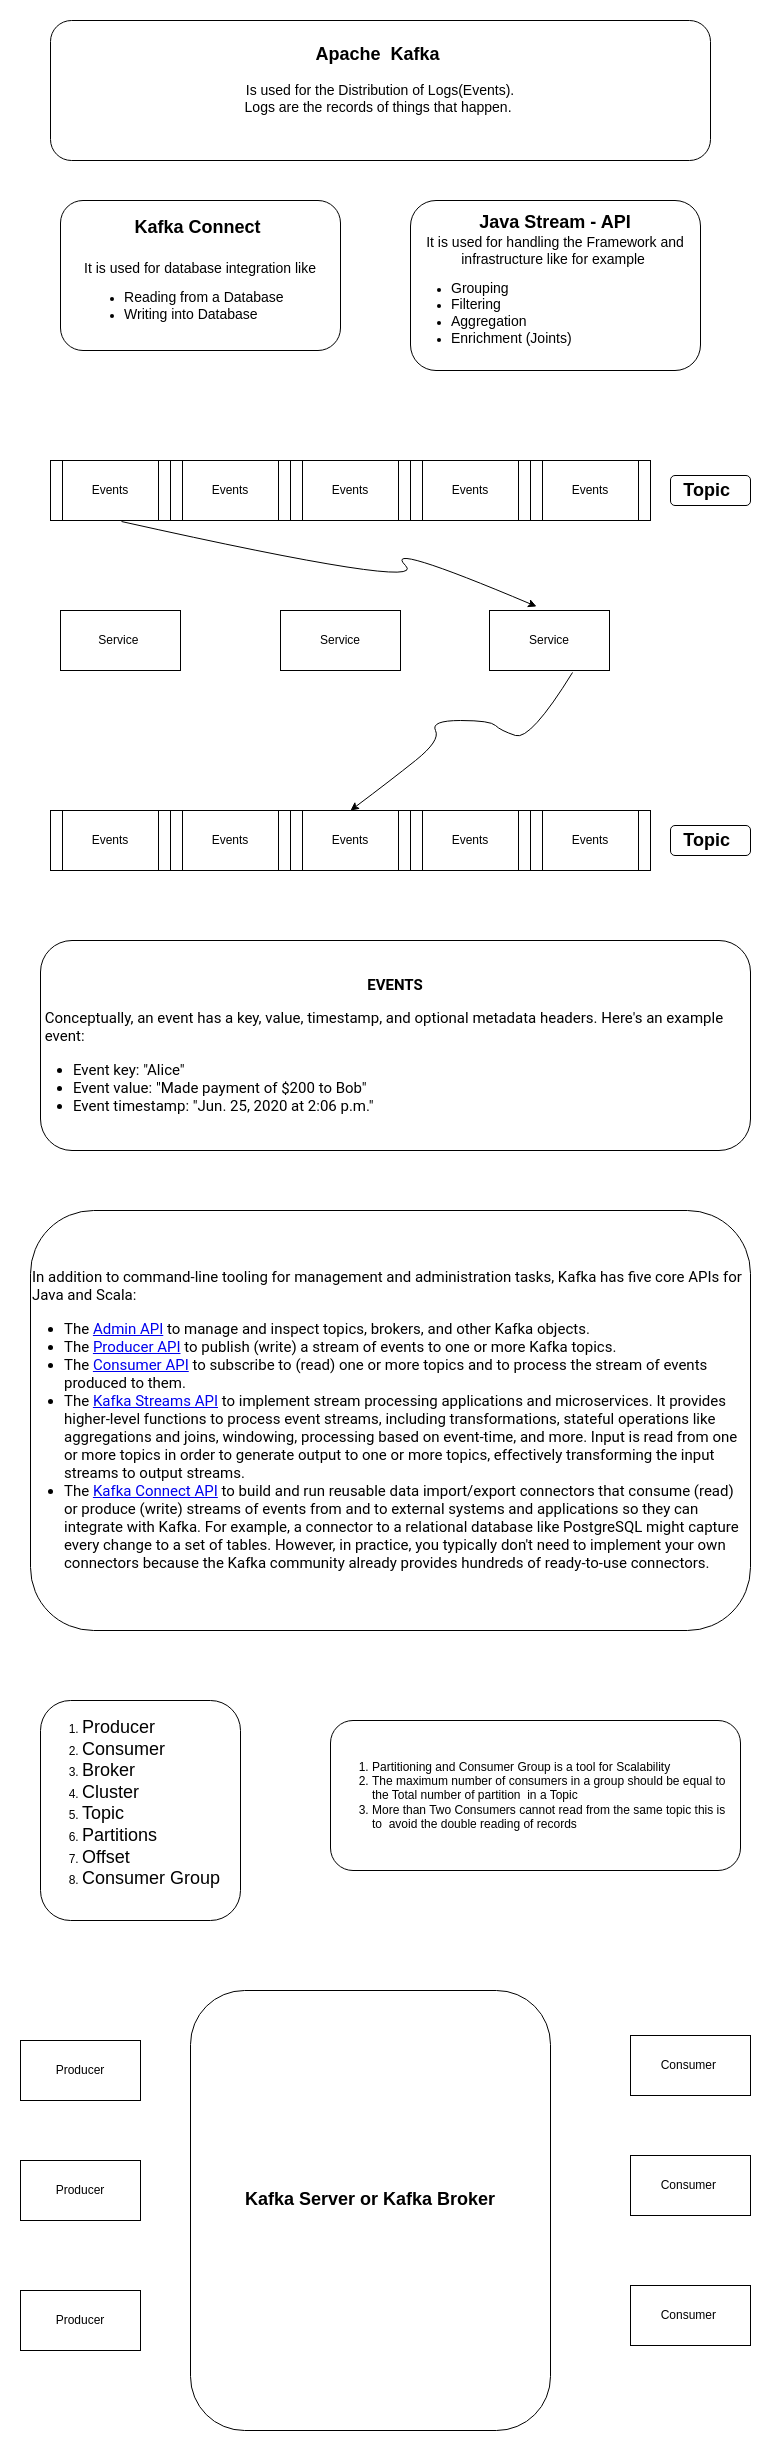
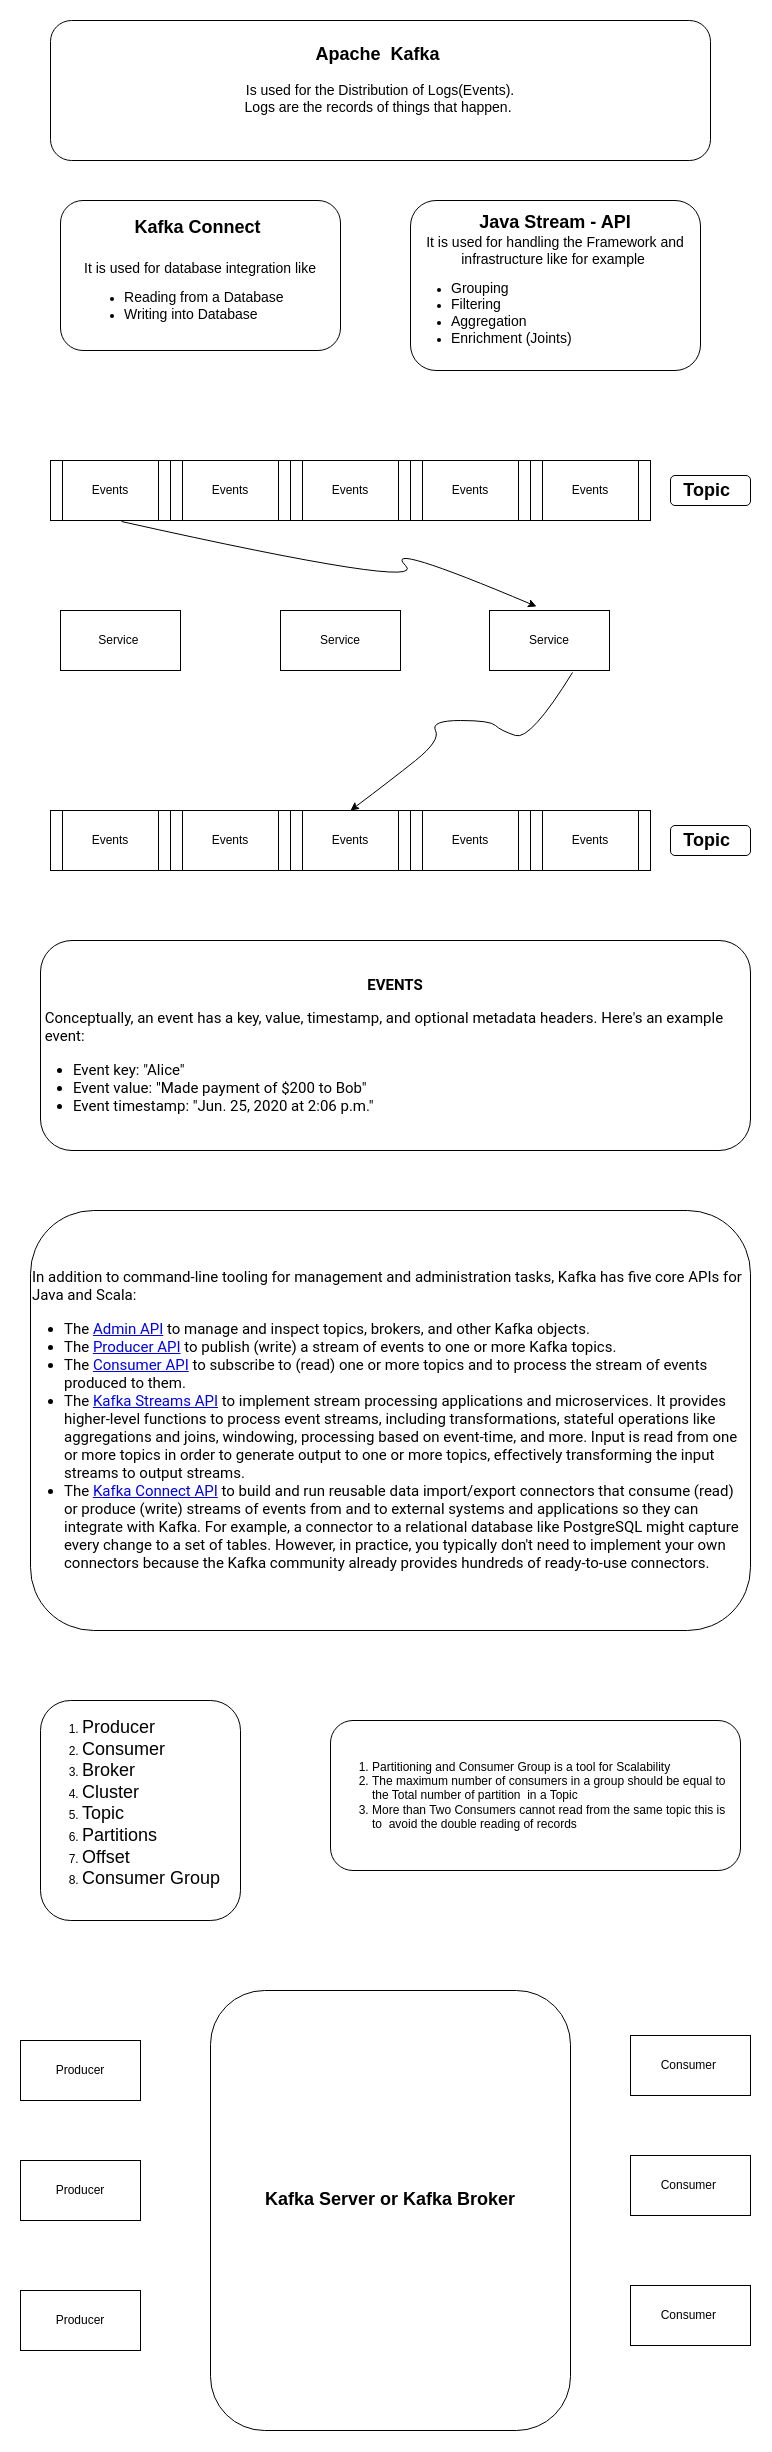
(371, 2211) -> (391, 2211)
